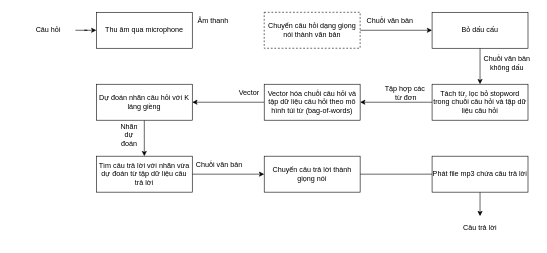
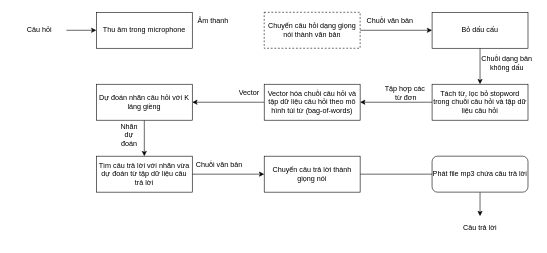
(48, 30) -> (39, 30)
(144, 30) -> (144, 30)
(507, 63) -> (507, 63)
(480, 174) -> (480, 174)
